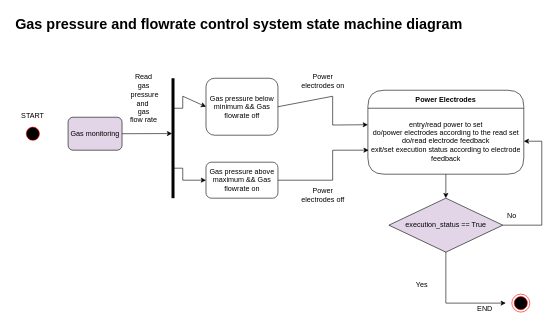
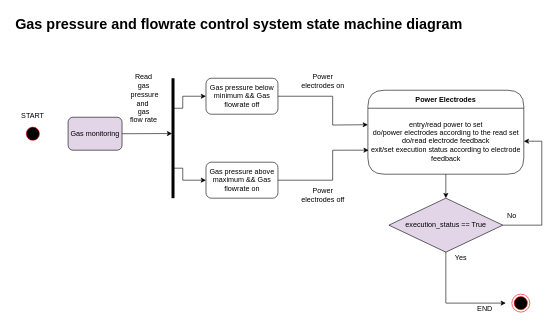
(242, 107) -> (242, 96)
(422, 285) -> (461, 258)
